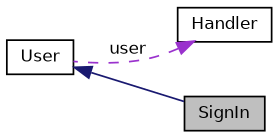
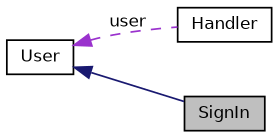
(127, 62) -> (134, 32)
